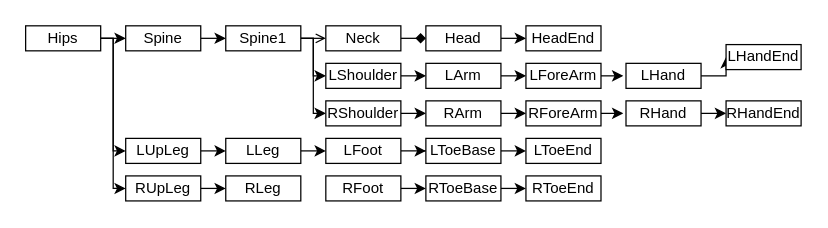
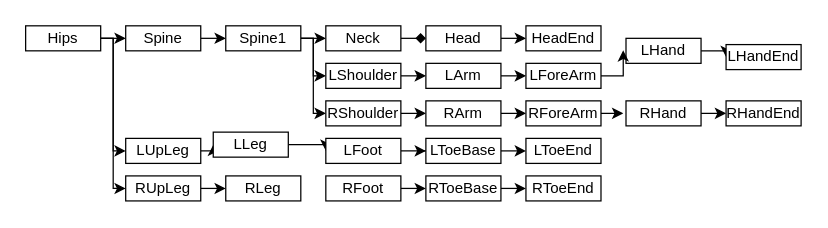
(319, 38) -> (317, 38)
(663, 76) -> (663, 51)
(263, 151) -> (251, 144)
